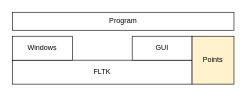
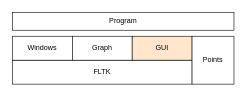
none -> (102, 48)
(162, 48) -> (162, 48)
(213, 60) -> (213, 60)
